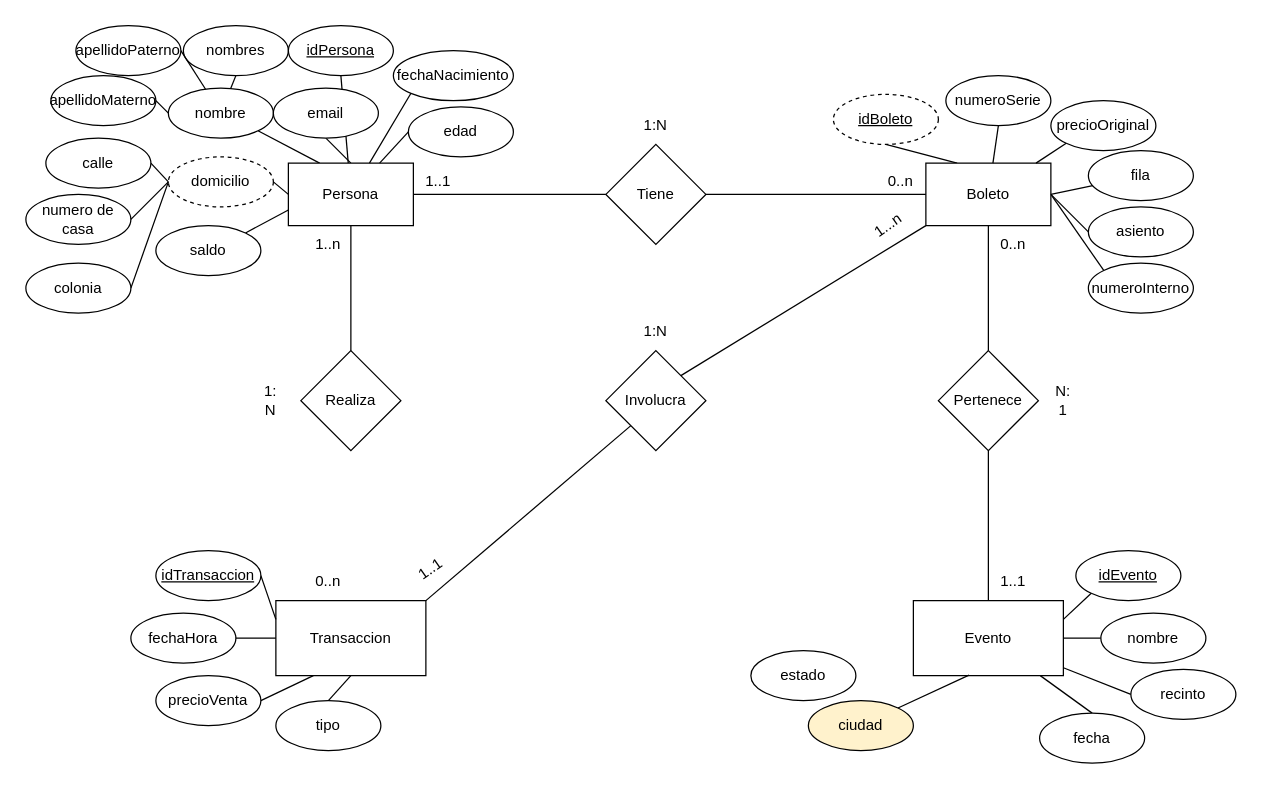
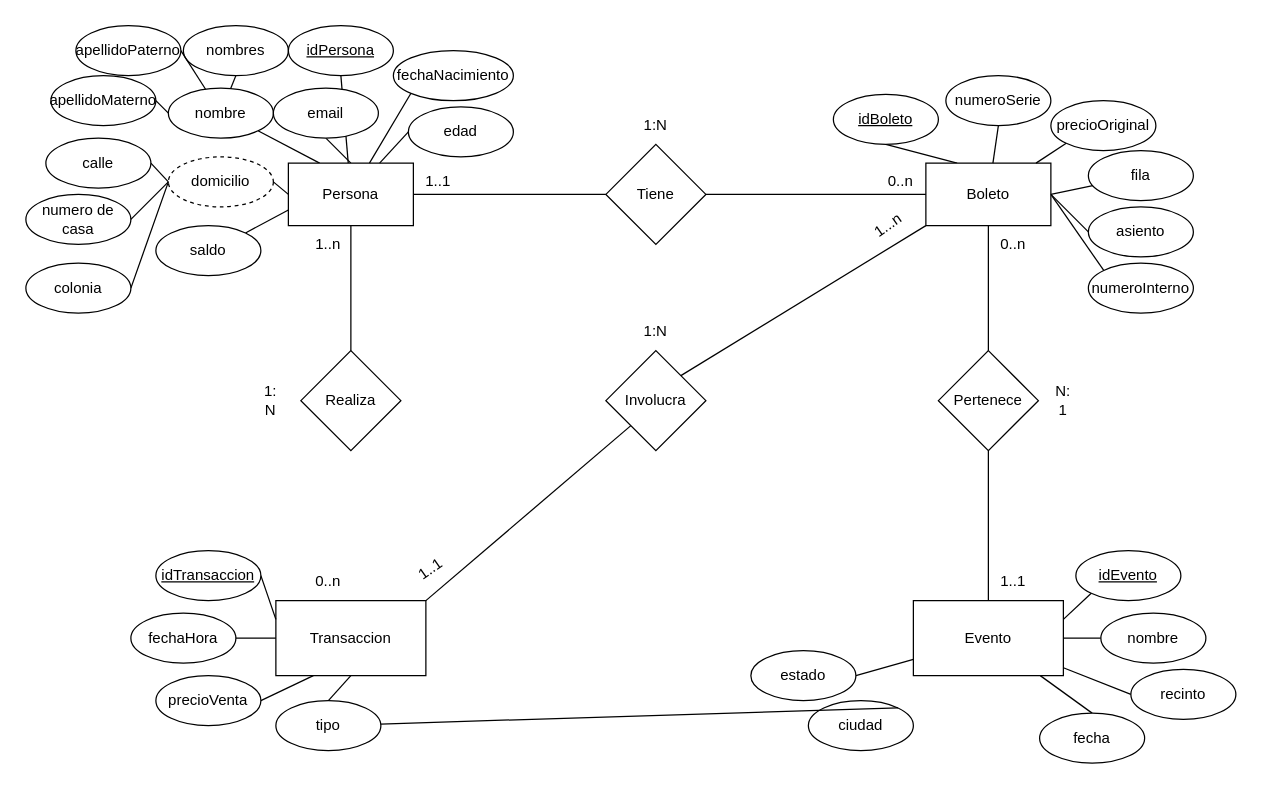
(886, 119) -> (886, 119)
none -> (884, 668)
(932, 692) -> (640, 716)
(861, 726) -> (861, 726)
